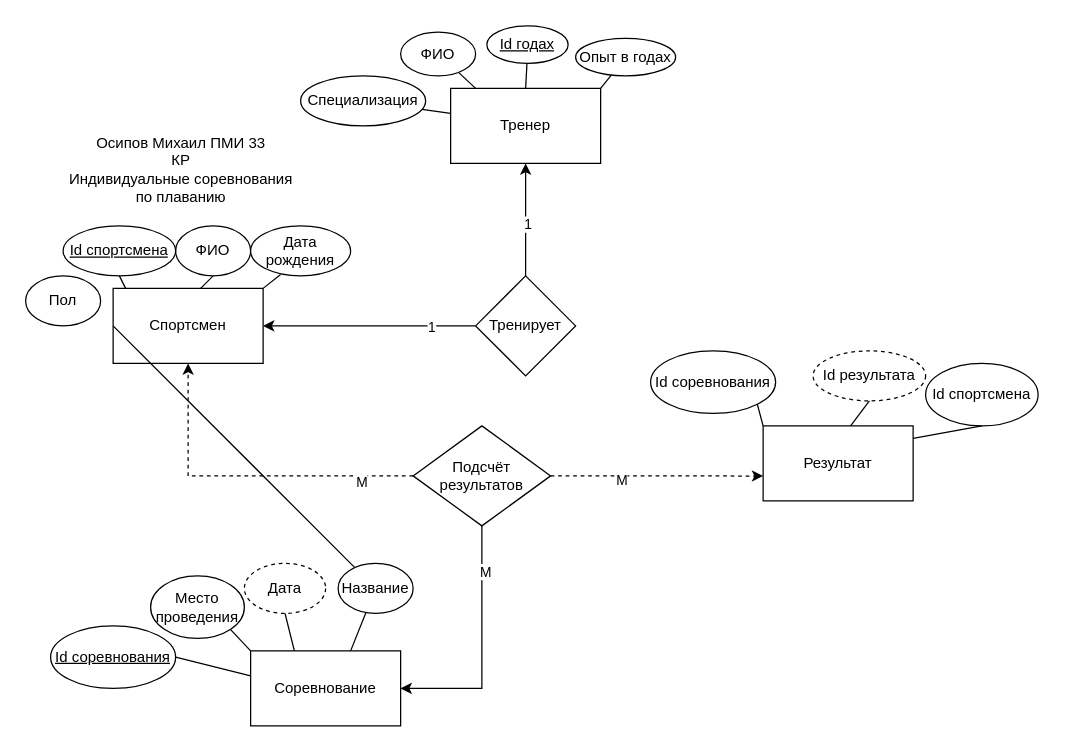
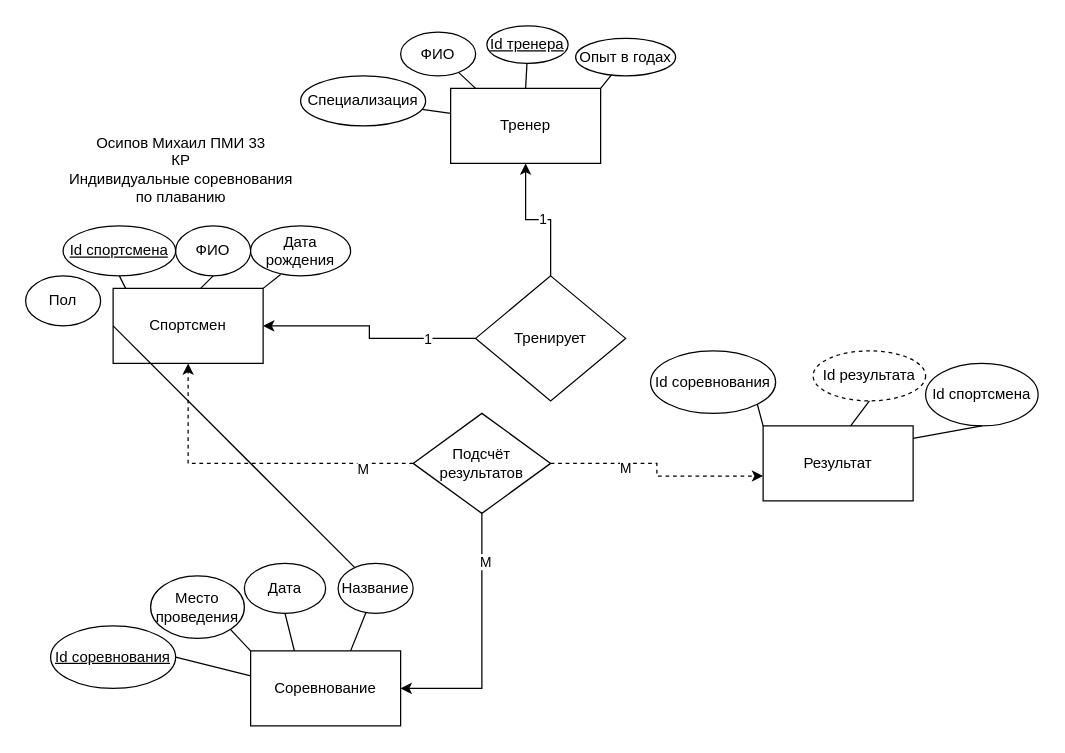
(528, 44) -> (528, 44)
(526, 326) -> (551, 338)
(482, 476) -> (482, 463)
(285, 588) -> (285, 588)
